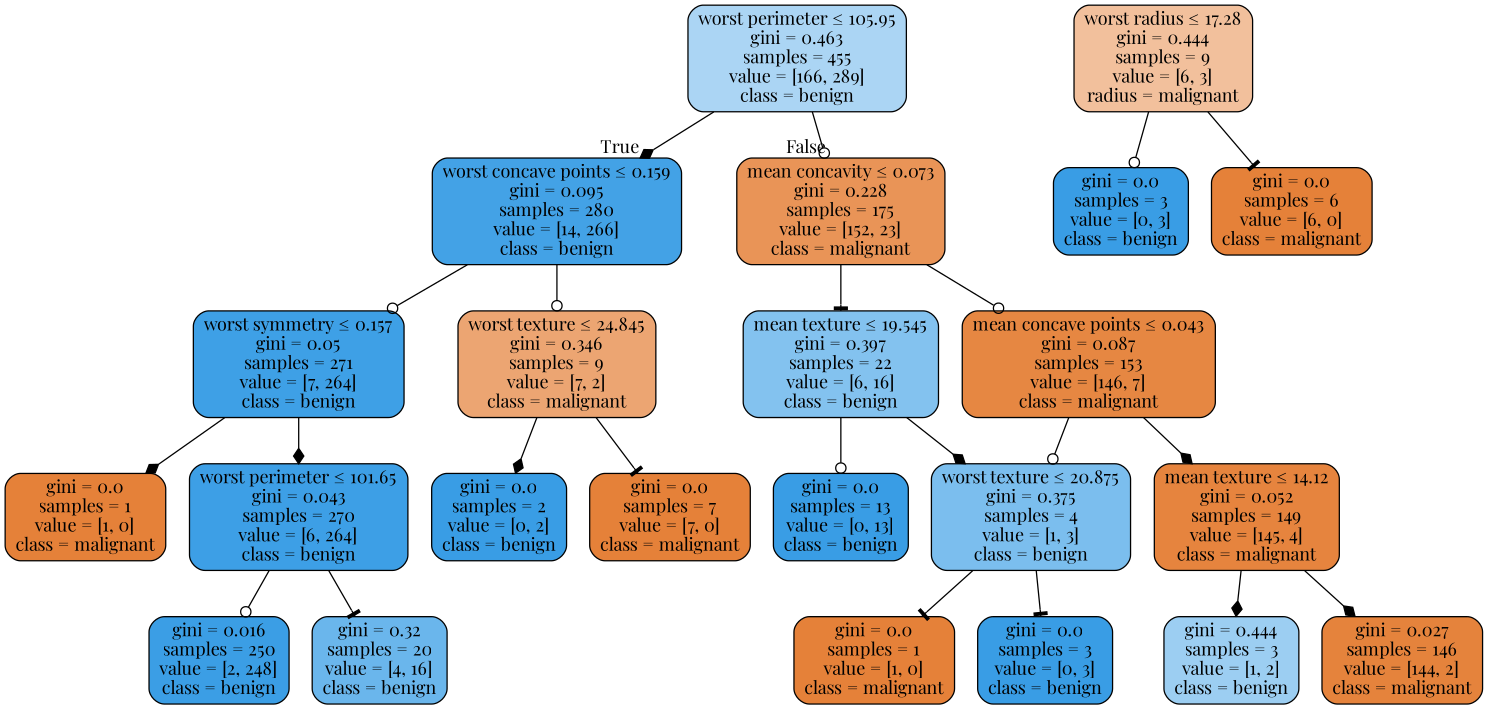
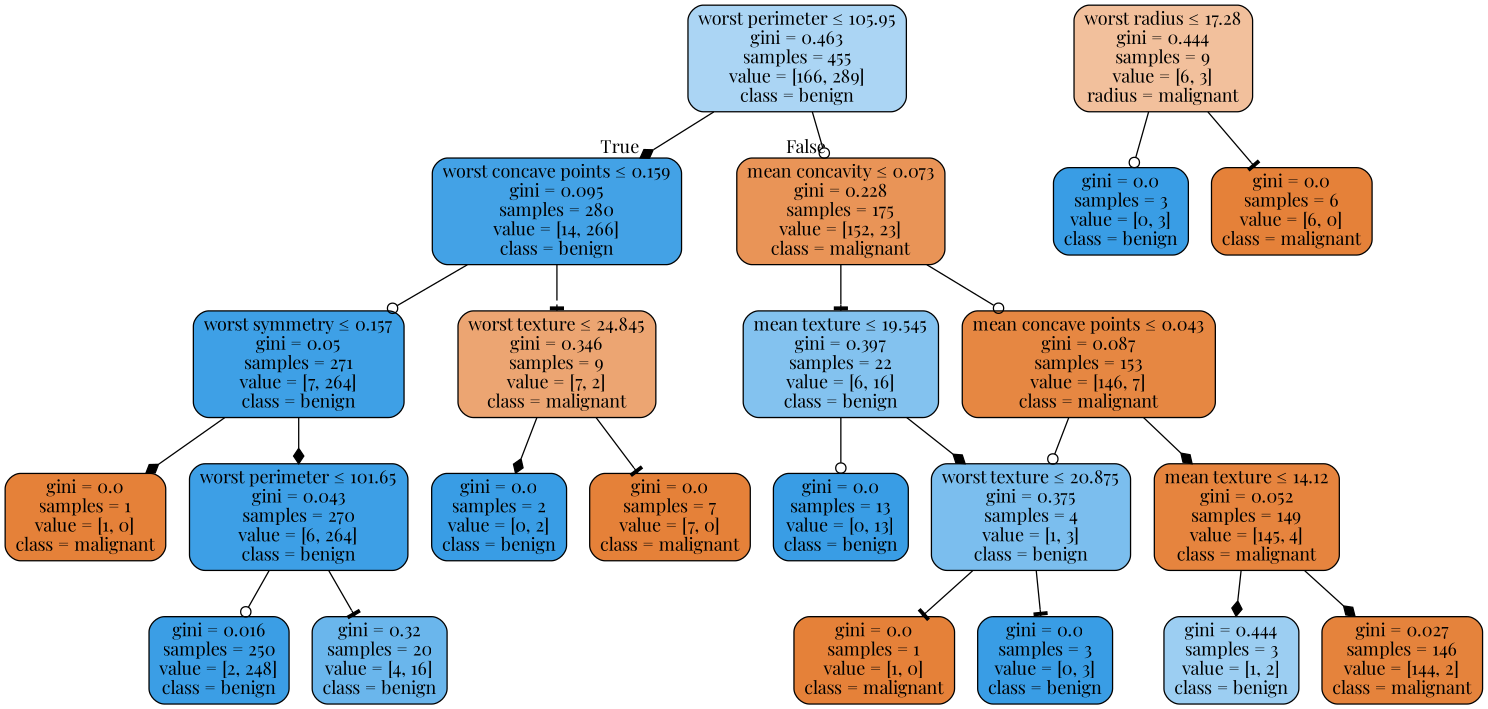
(557, 283) -> (557, 283)
